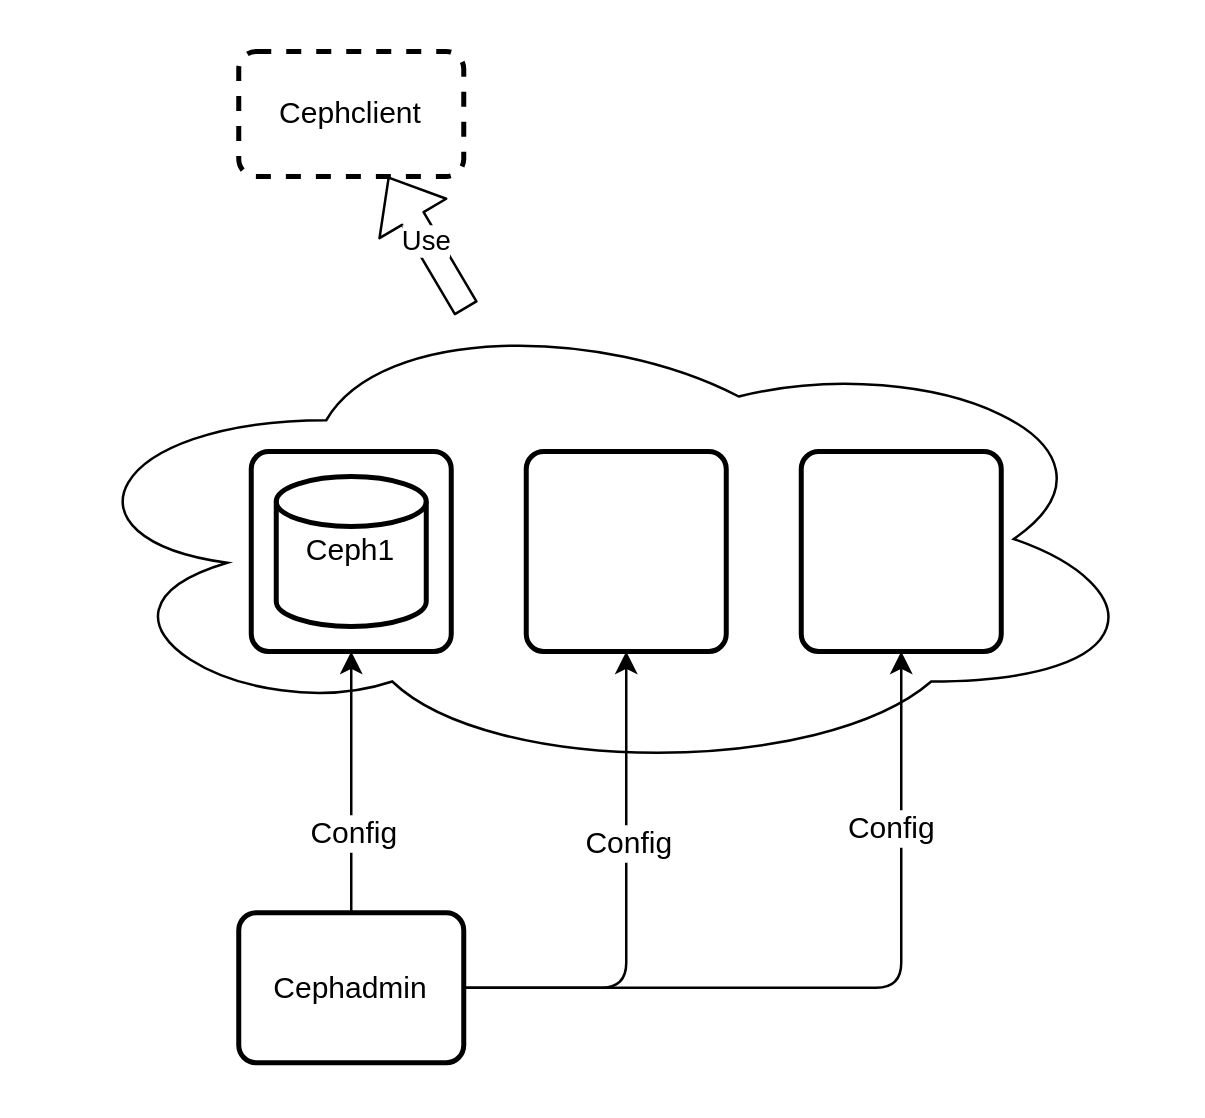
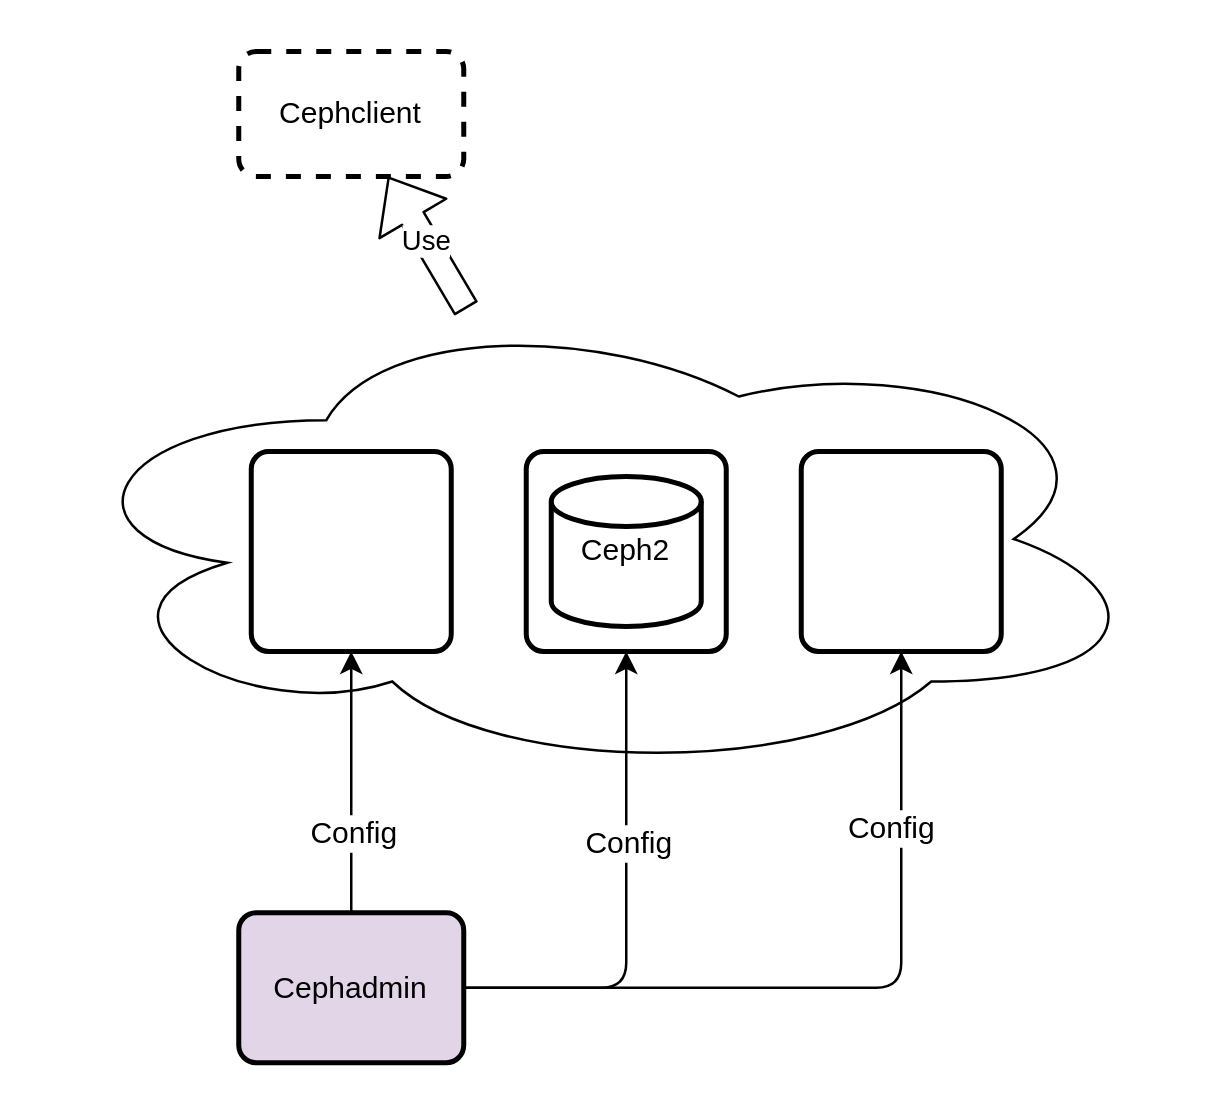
(351, 551) -> none
none -> (626, 551)
(351, 988) -> (351, 988)
